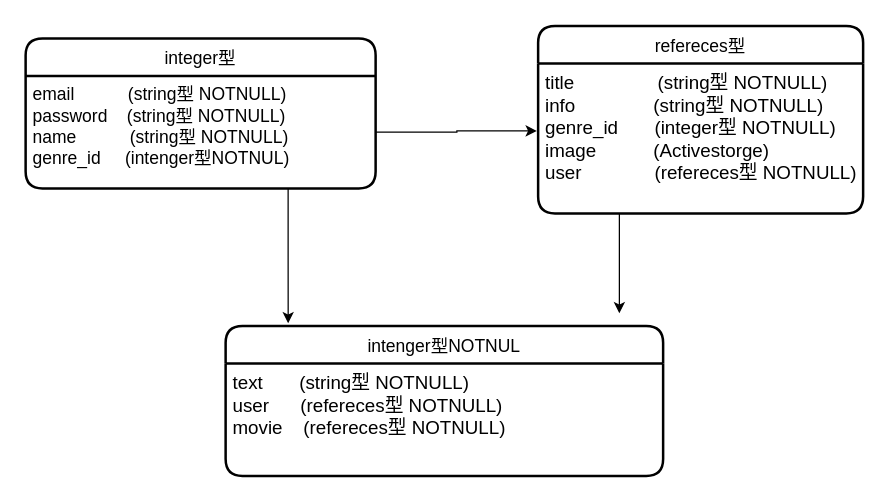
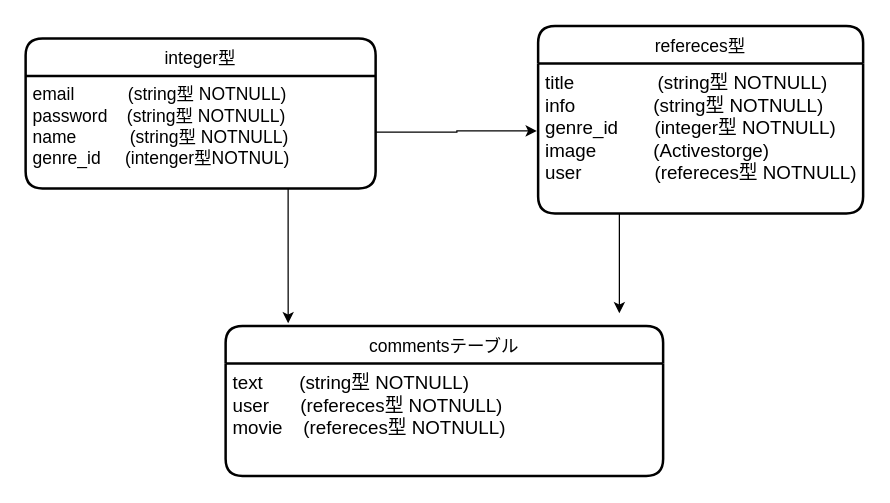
(444, 345) -> (444, 345)
